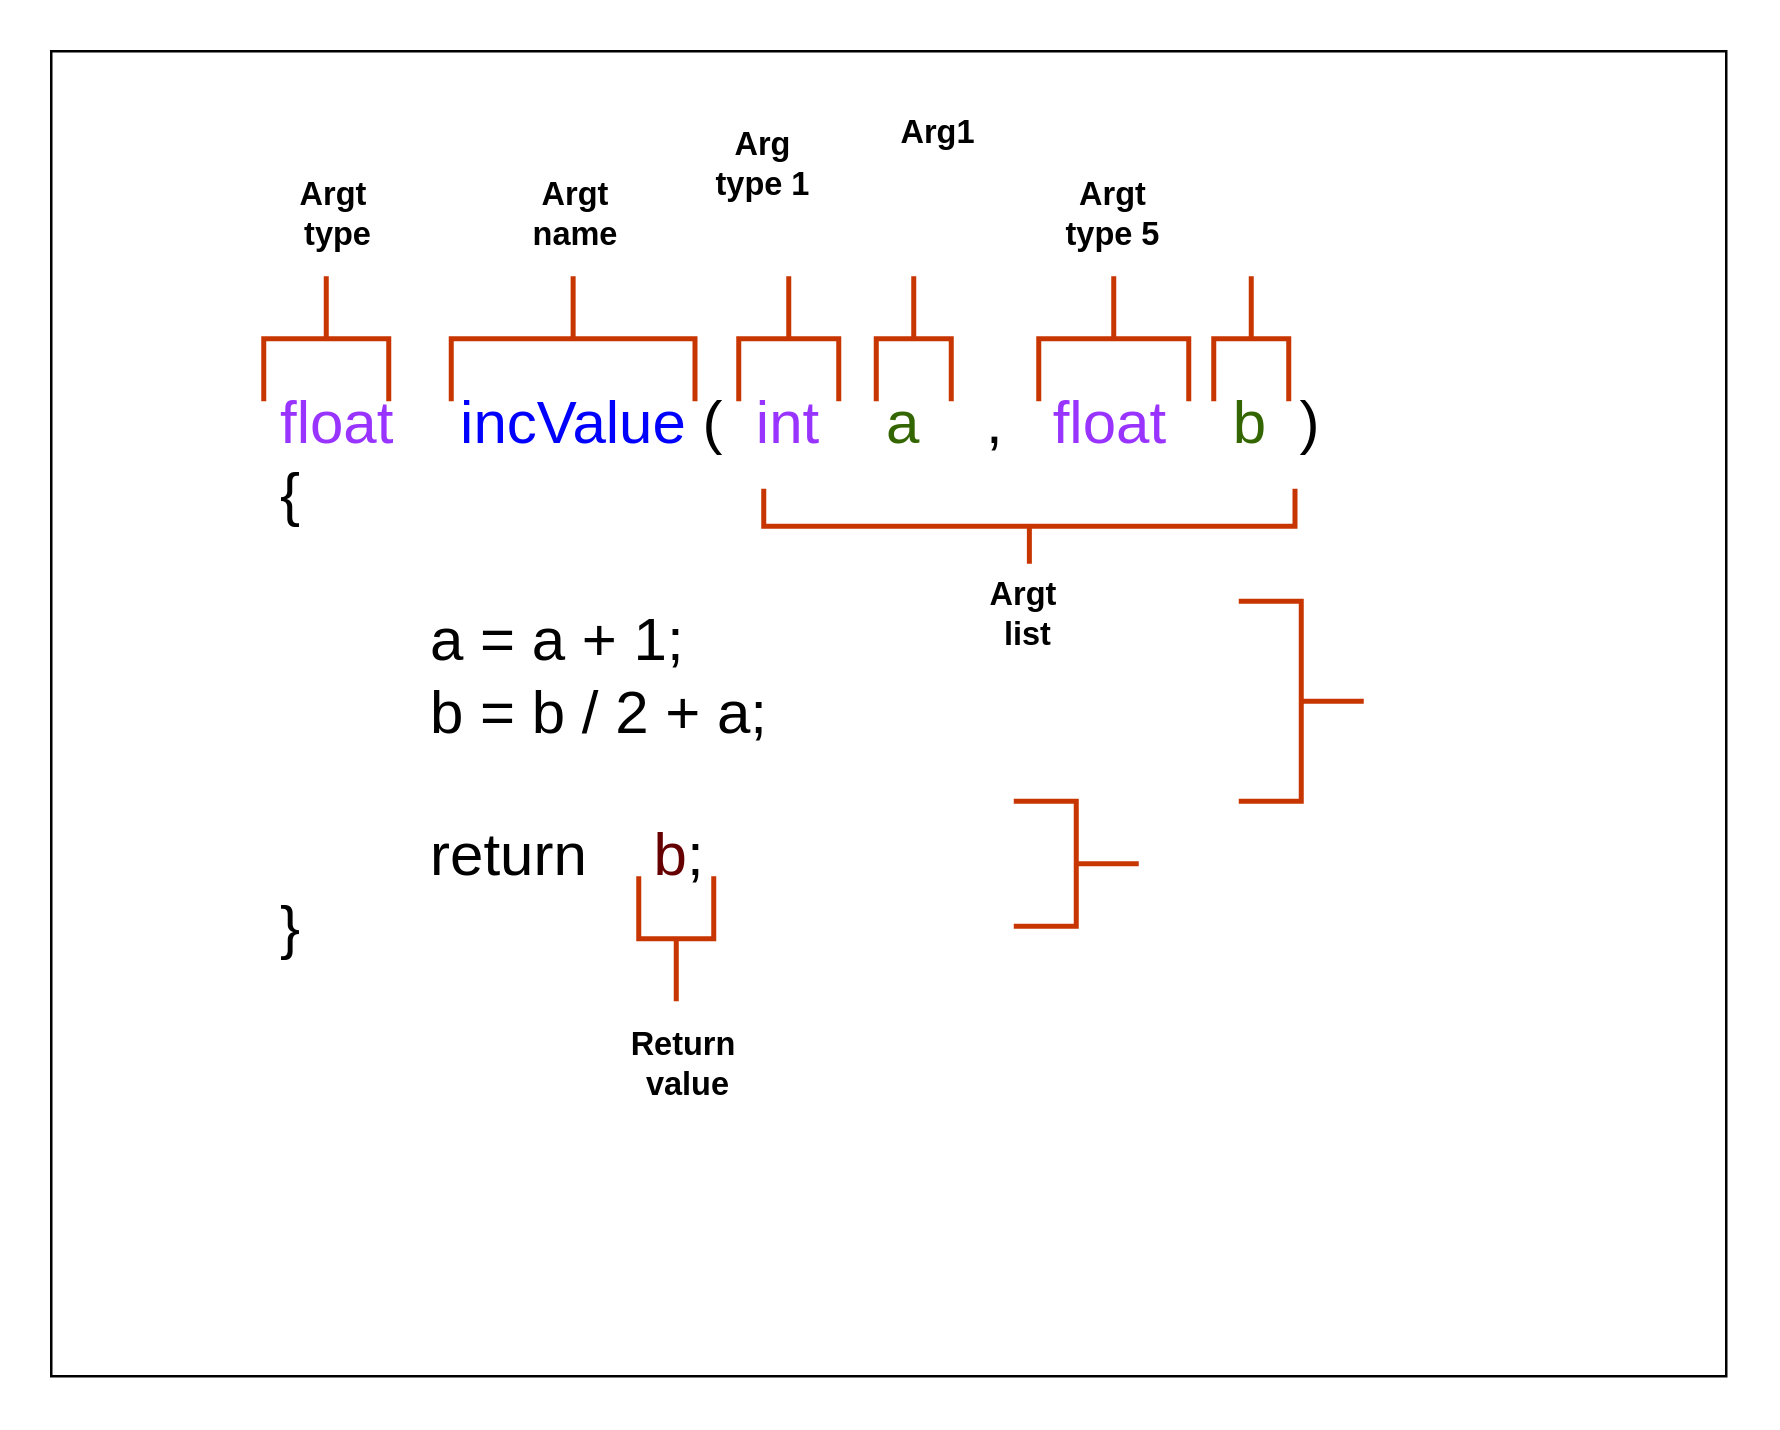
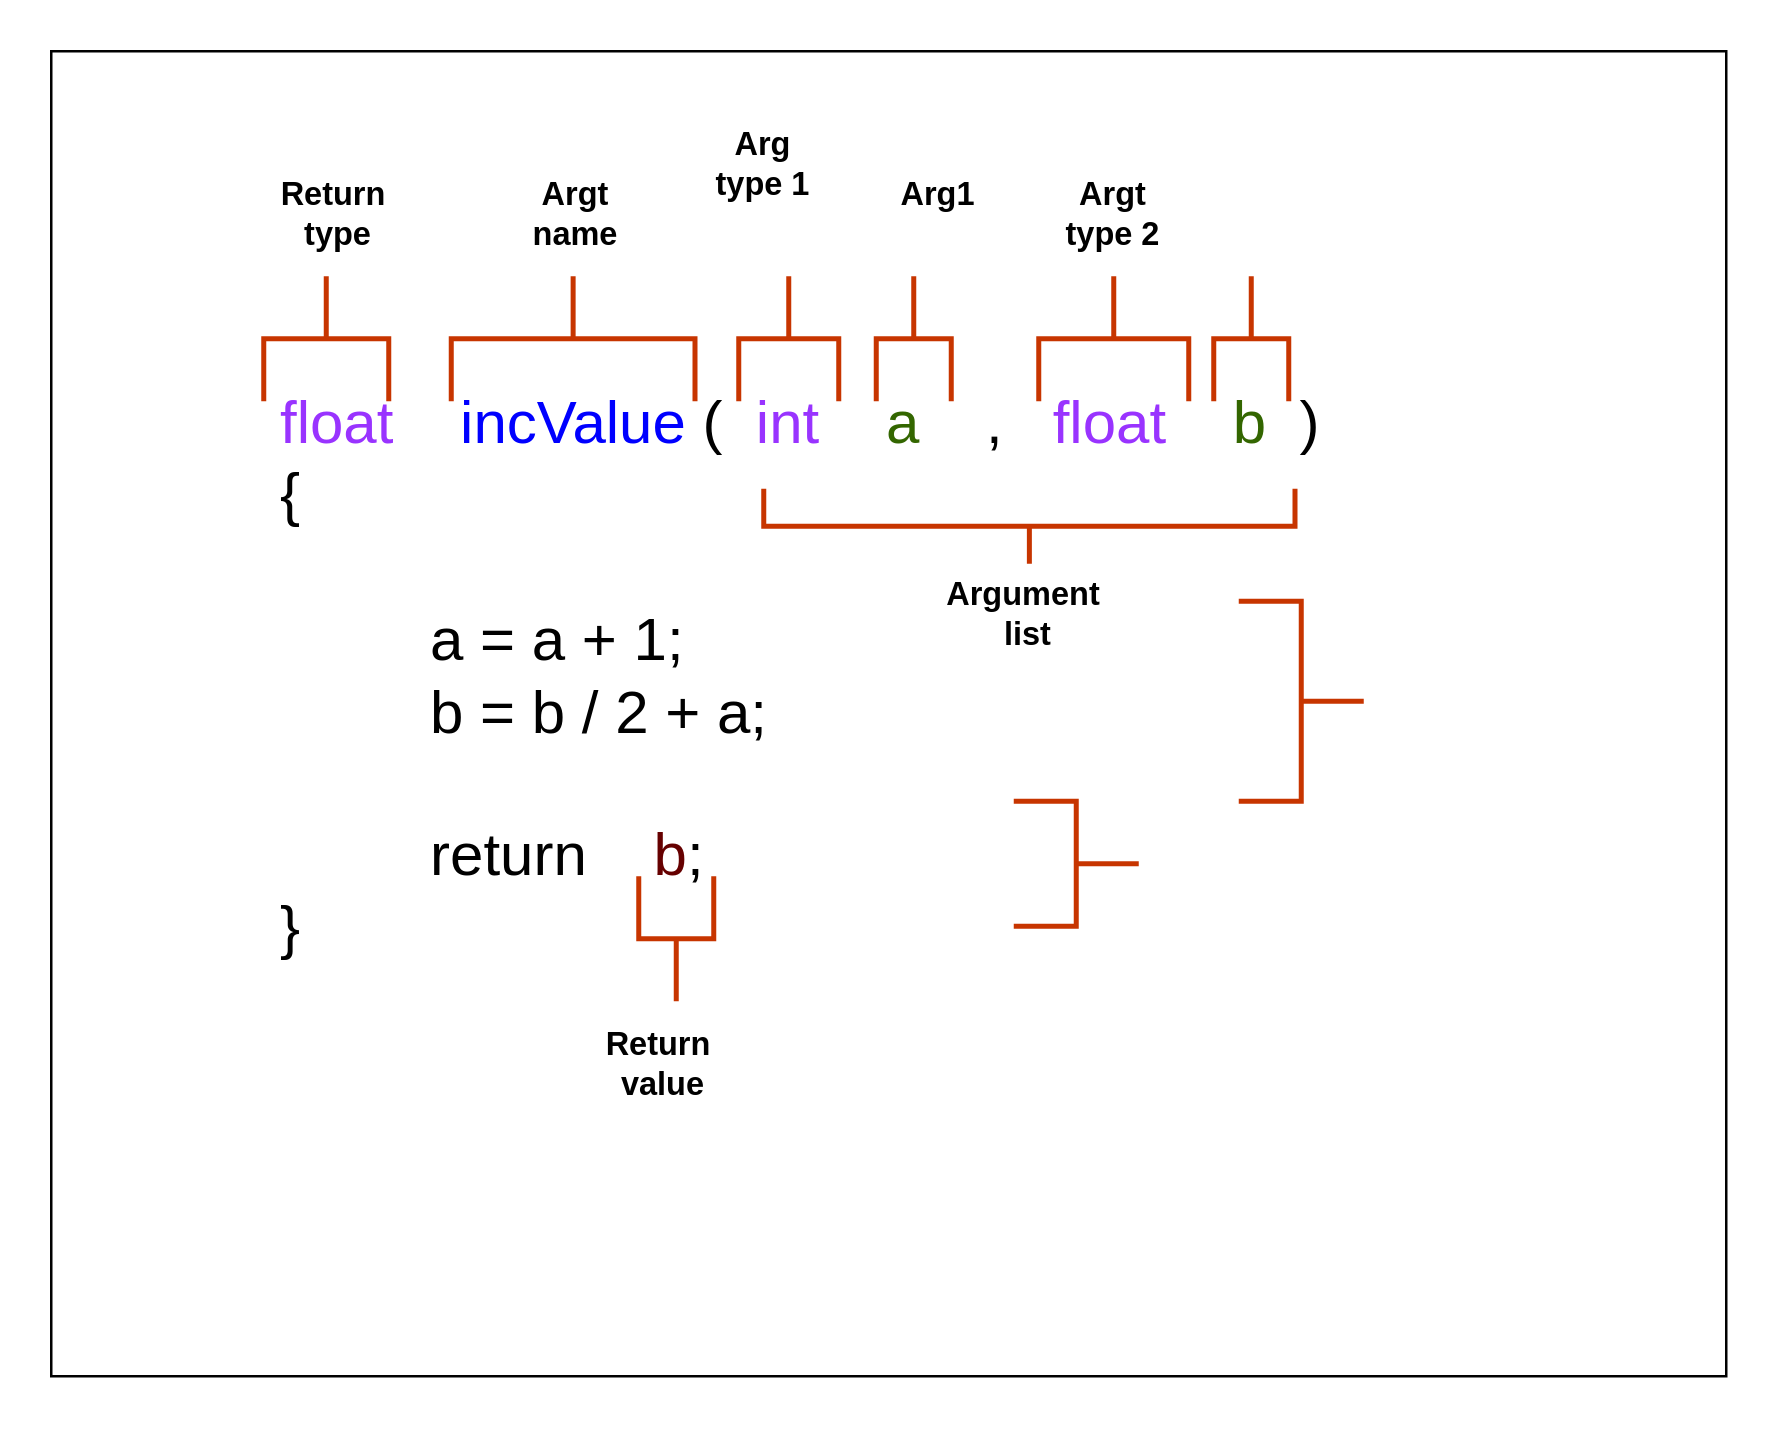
(939, 151) -> (939, 214)
(339, 214) -> (339, 214)
(1114, 214) -> (1114, 214)
(1029, 614) -> (1029, 614)
(689, 1064) -> (664, 1064)
